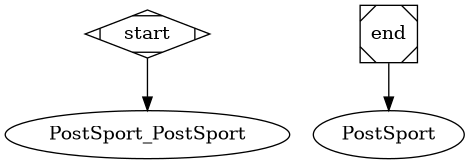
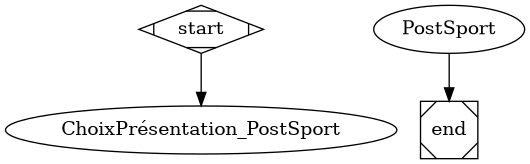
(389, 80) -> (449, 71)
(147, 135) -> (201, 130)
